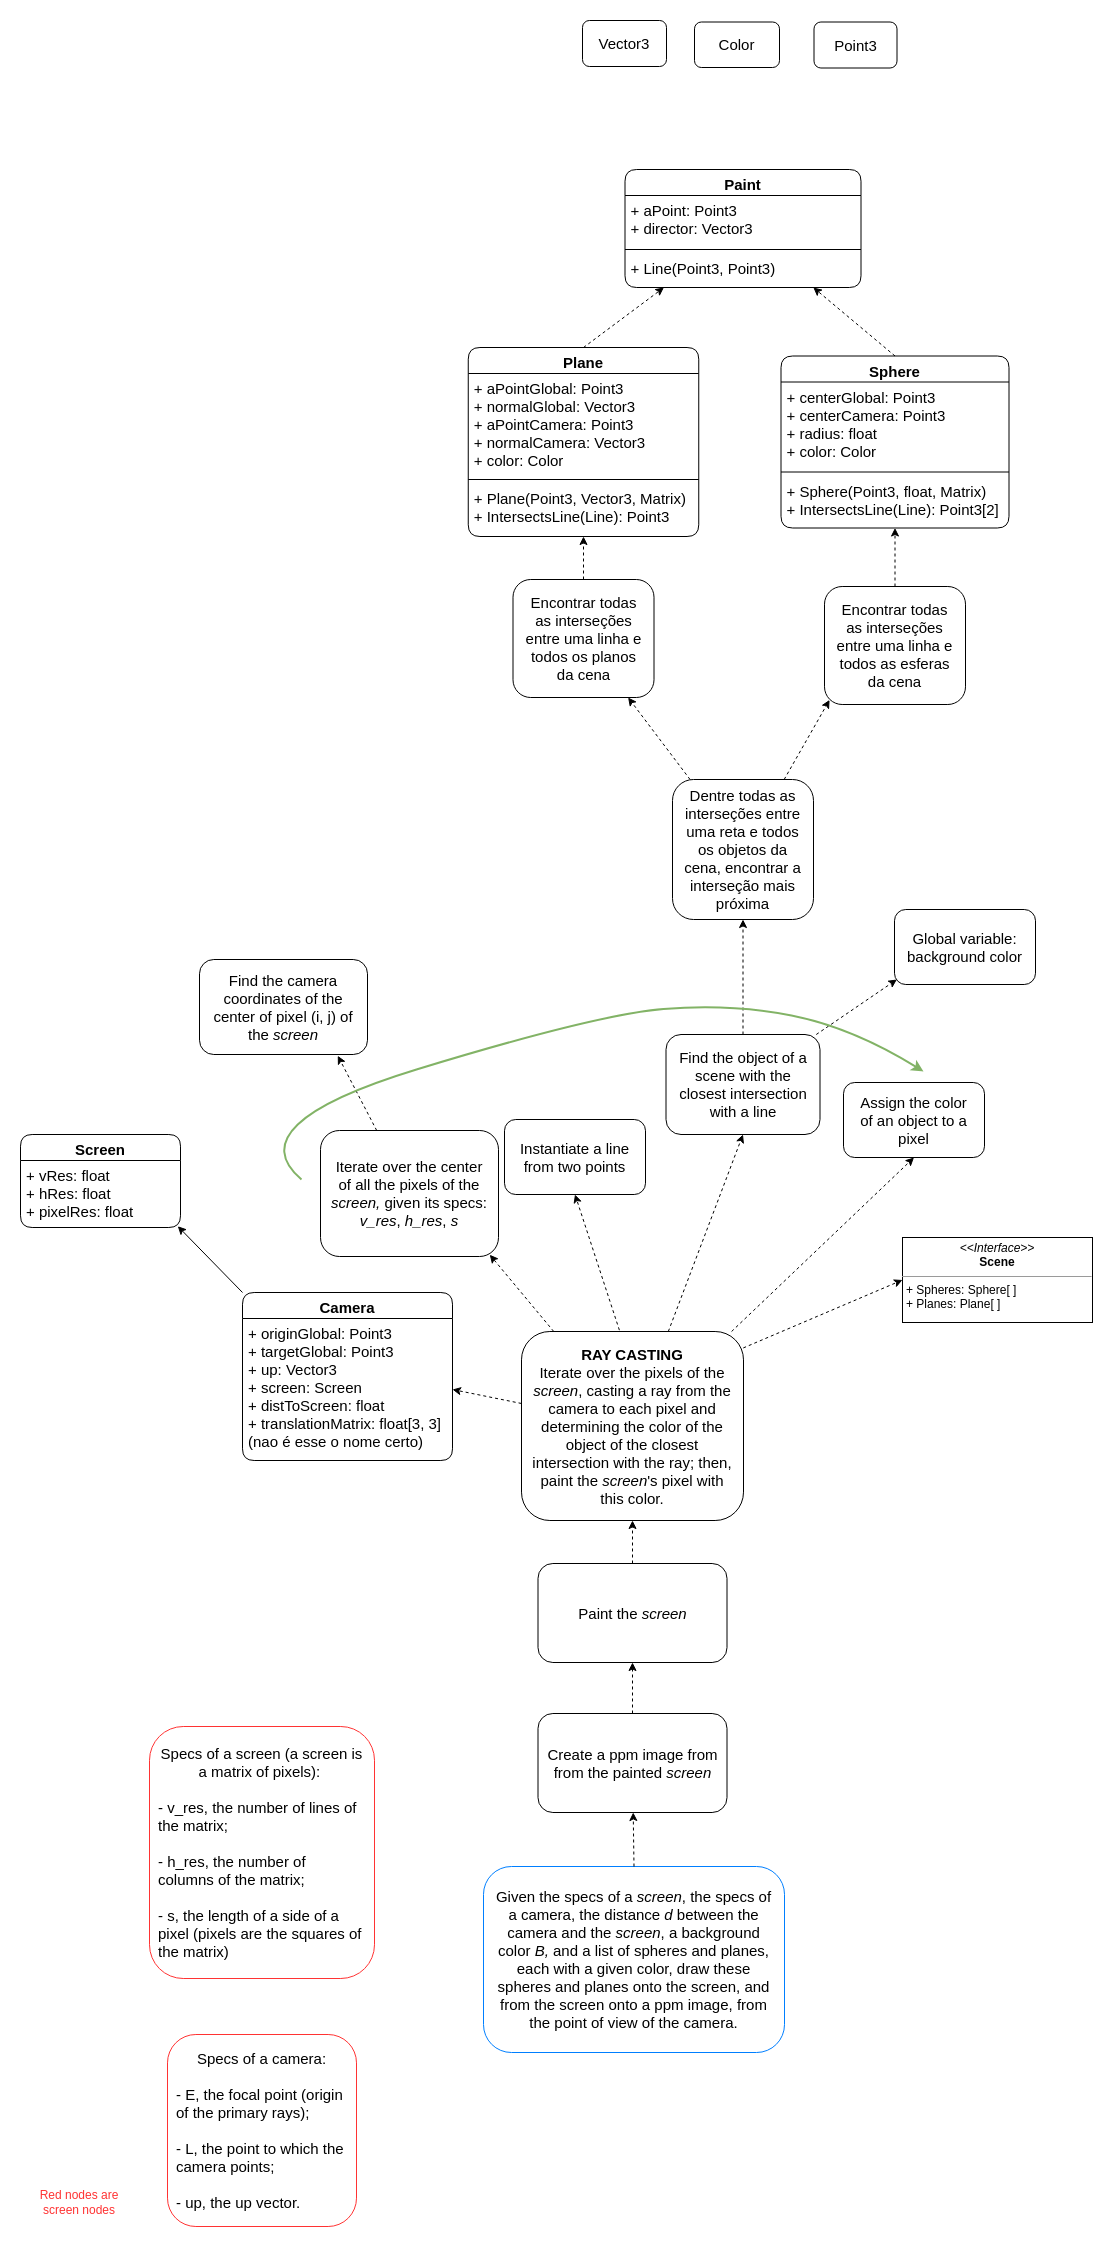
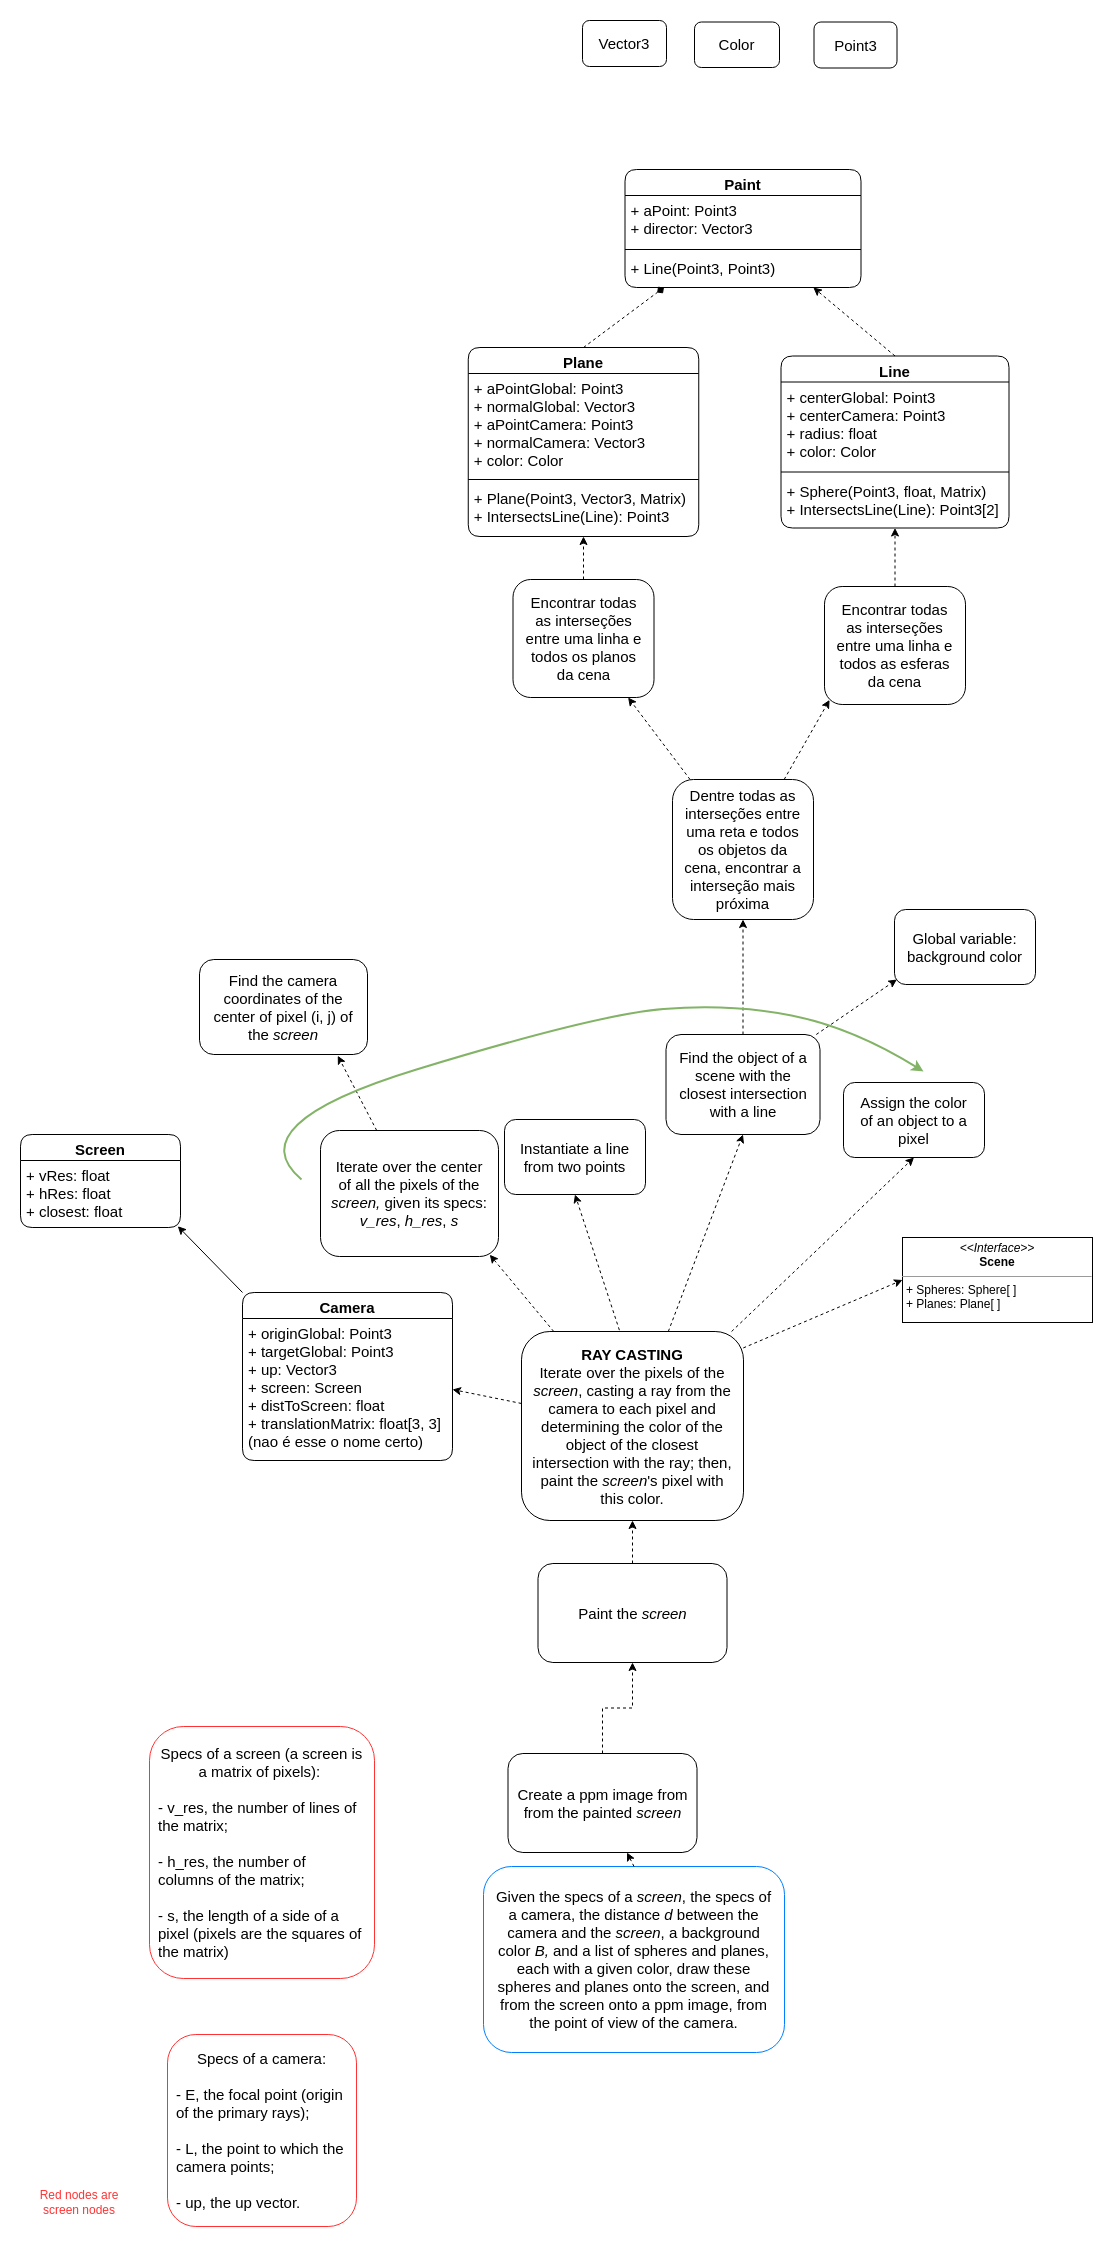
(658, 292) -> (657, 293)
(895, 372) -> (895, 372)
(73, 1176) -> (73, 1176)
(633, 1763) -> (603, 1803)
